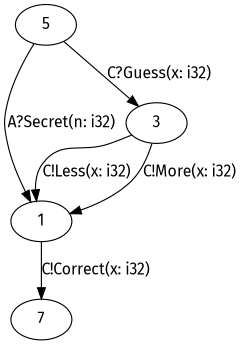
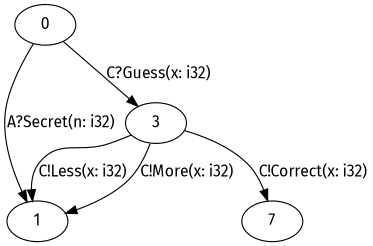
(46, 25) -> (45, 25)
(41, 265) -> (232, 151)
